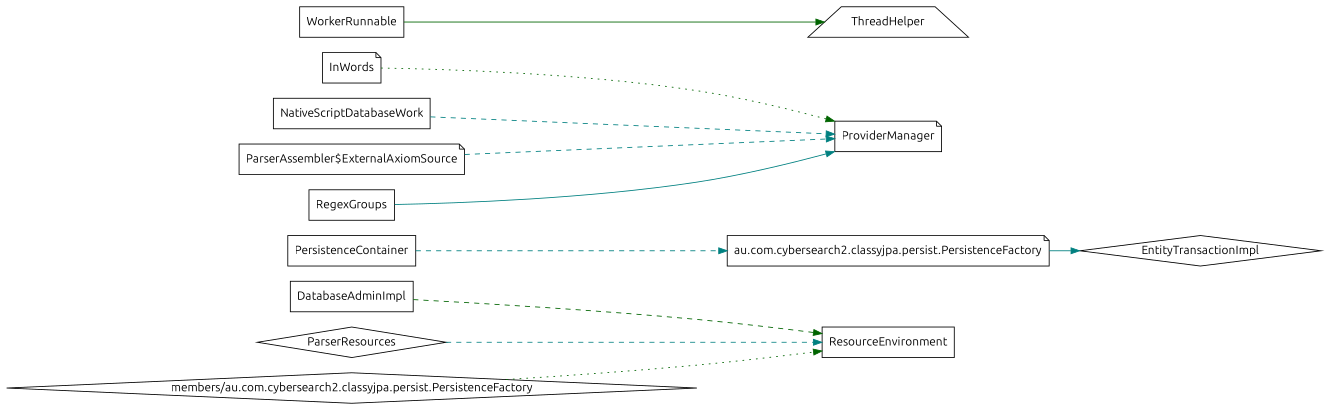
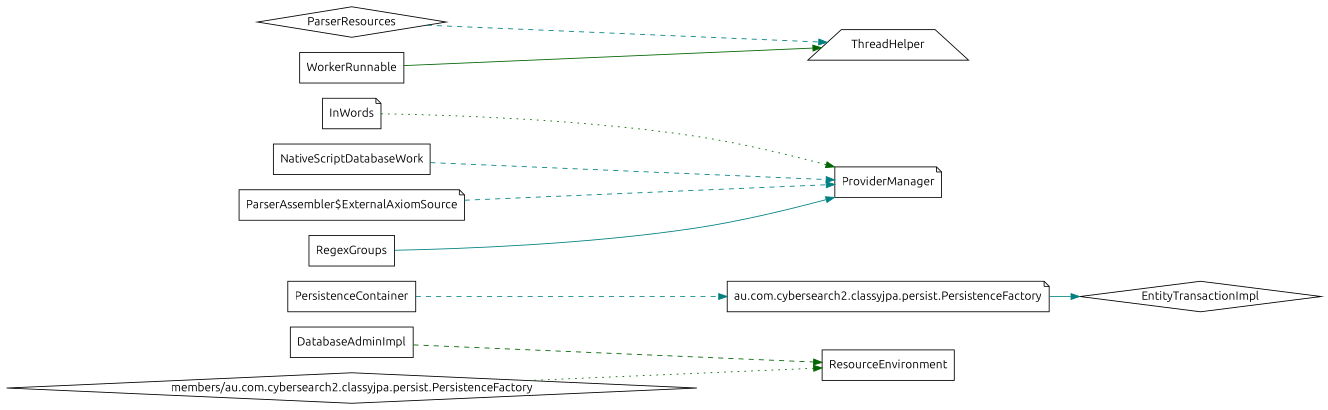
(630, 342) -> (623, 34)
